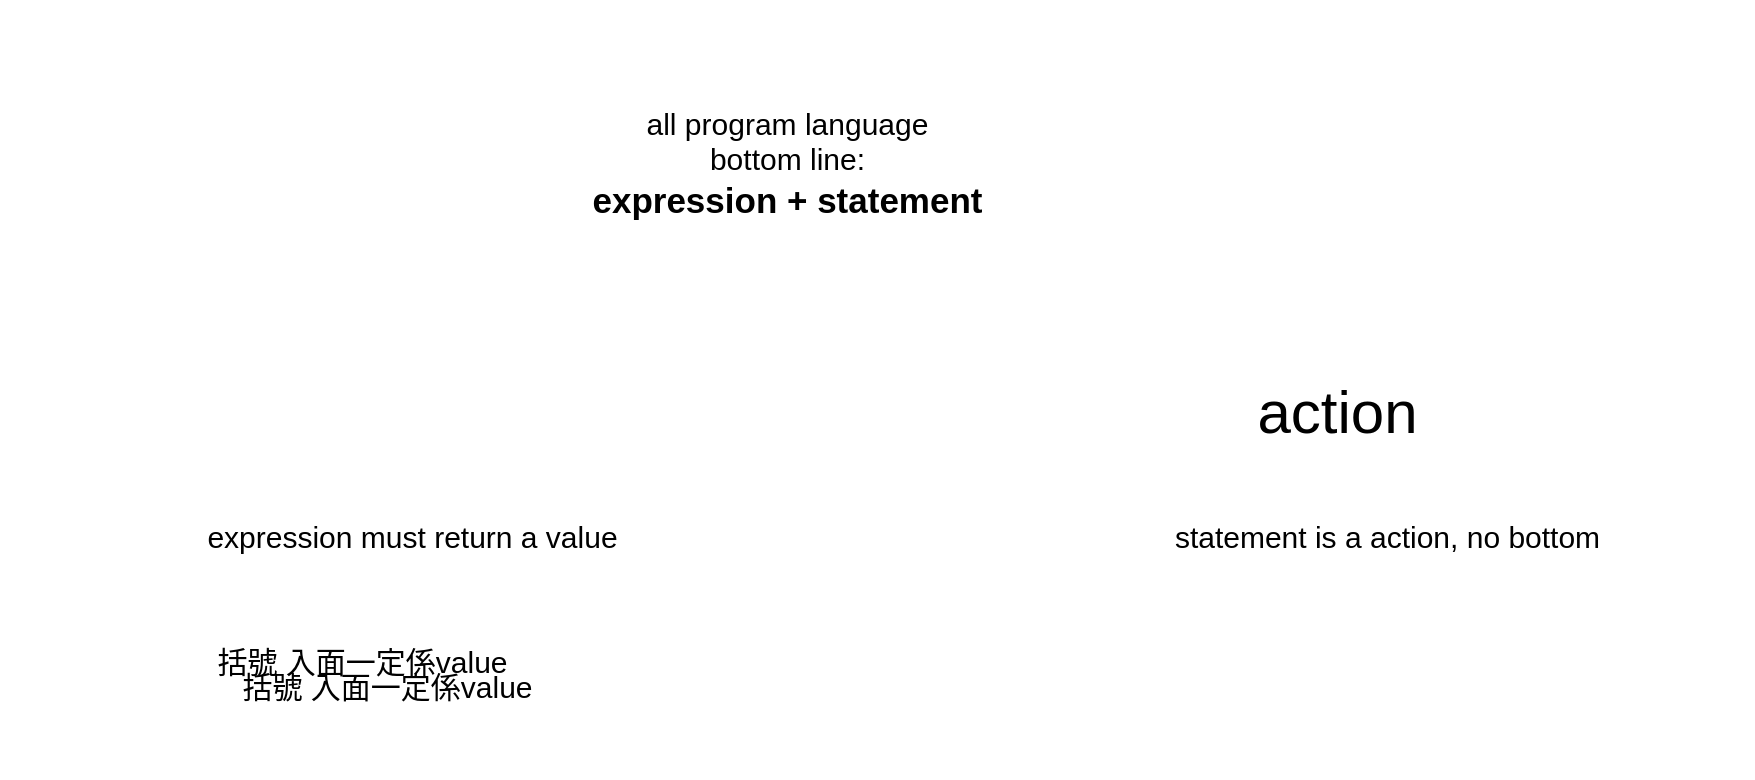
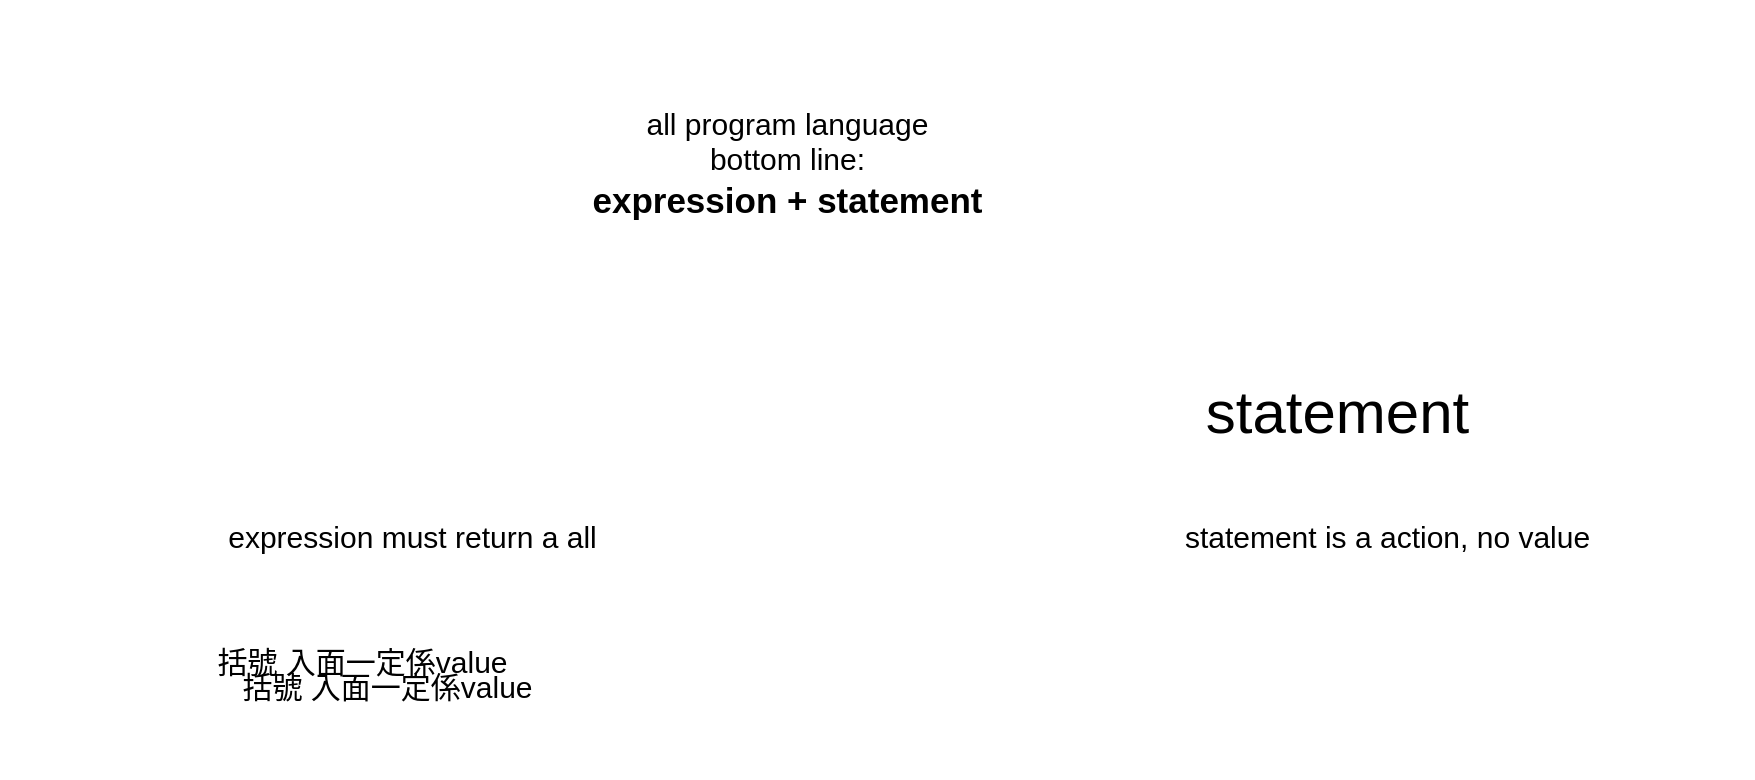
(1339, 414) -> (1339, 414)
(414, 539) -> (414, 539)
(1389, 539) -> (1389, 539)
